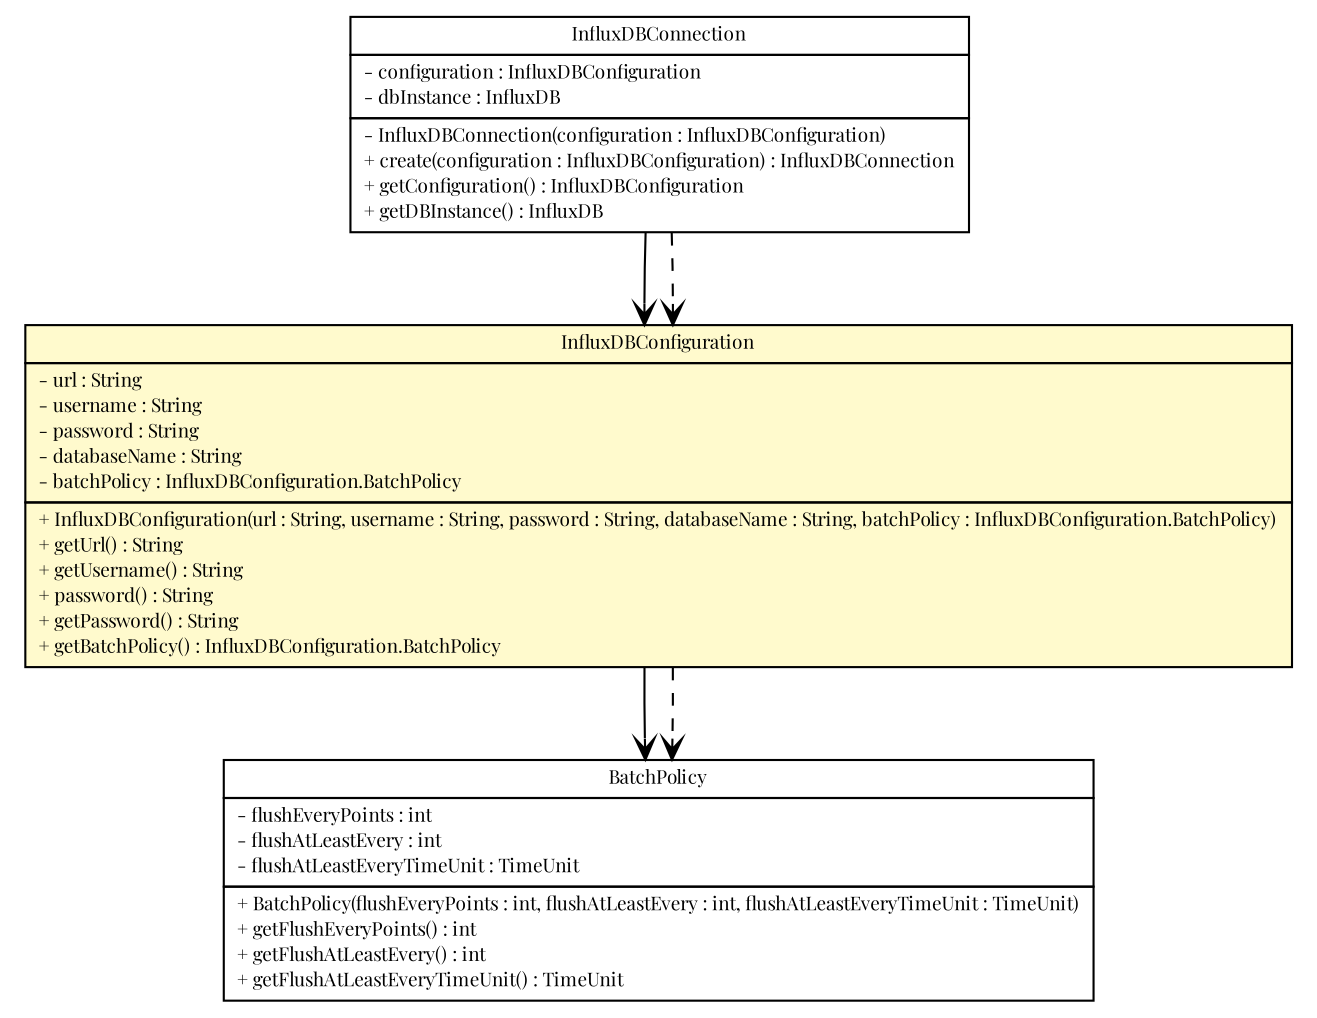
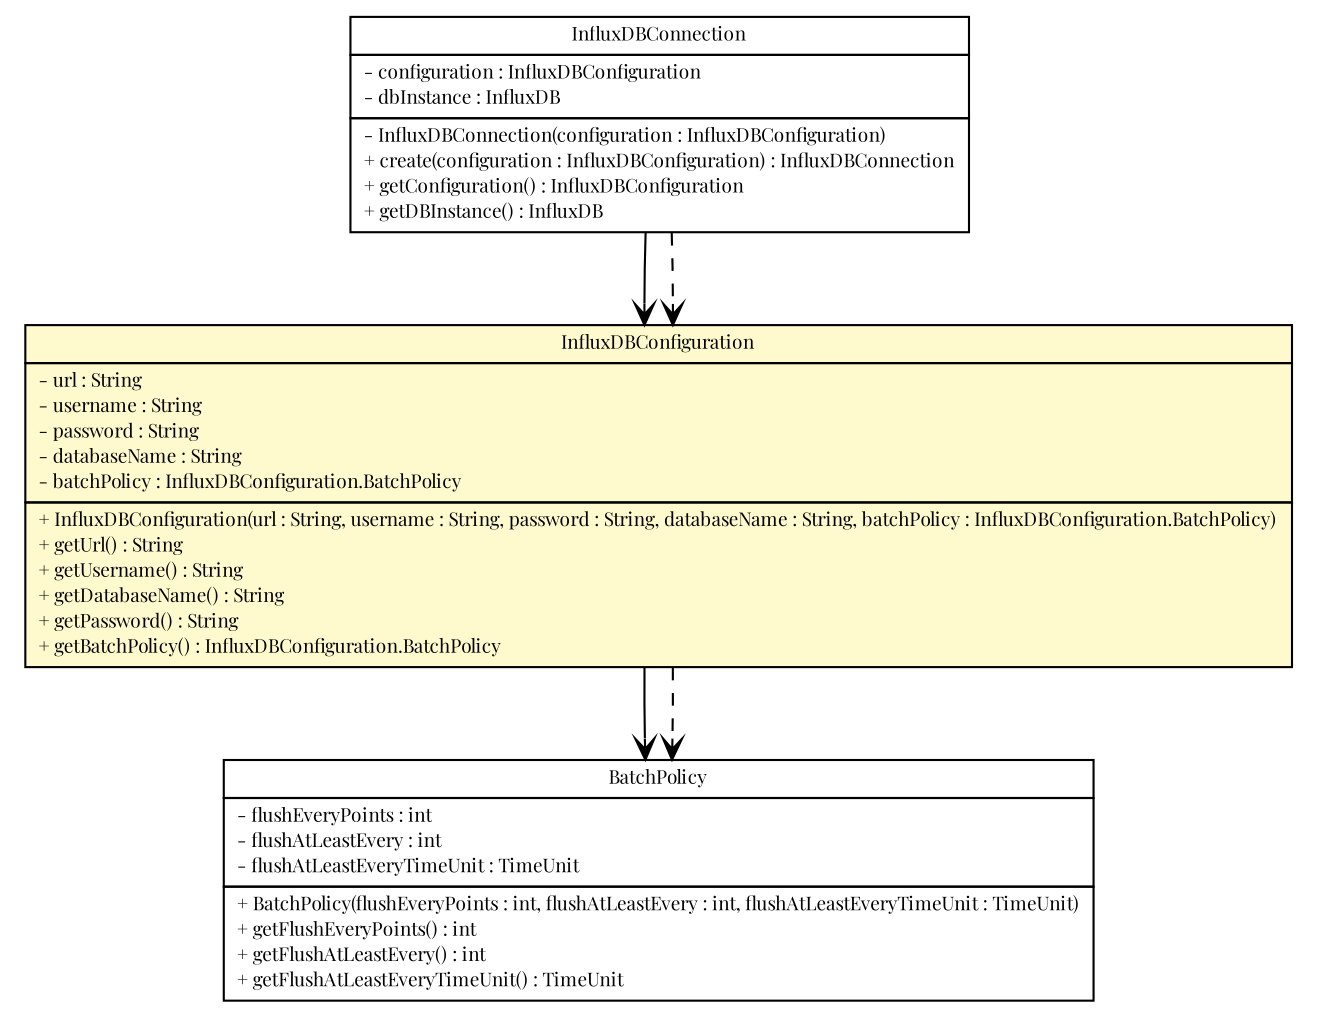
(127, 596) -> (162, 596)
